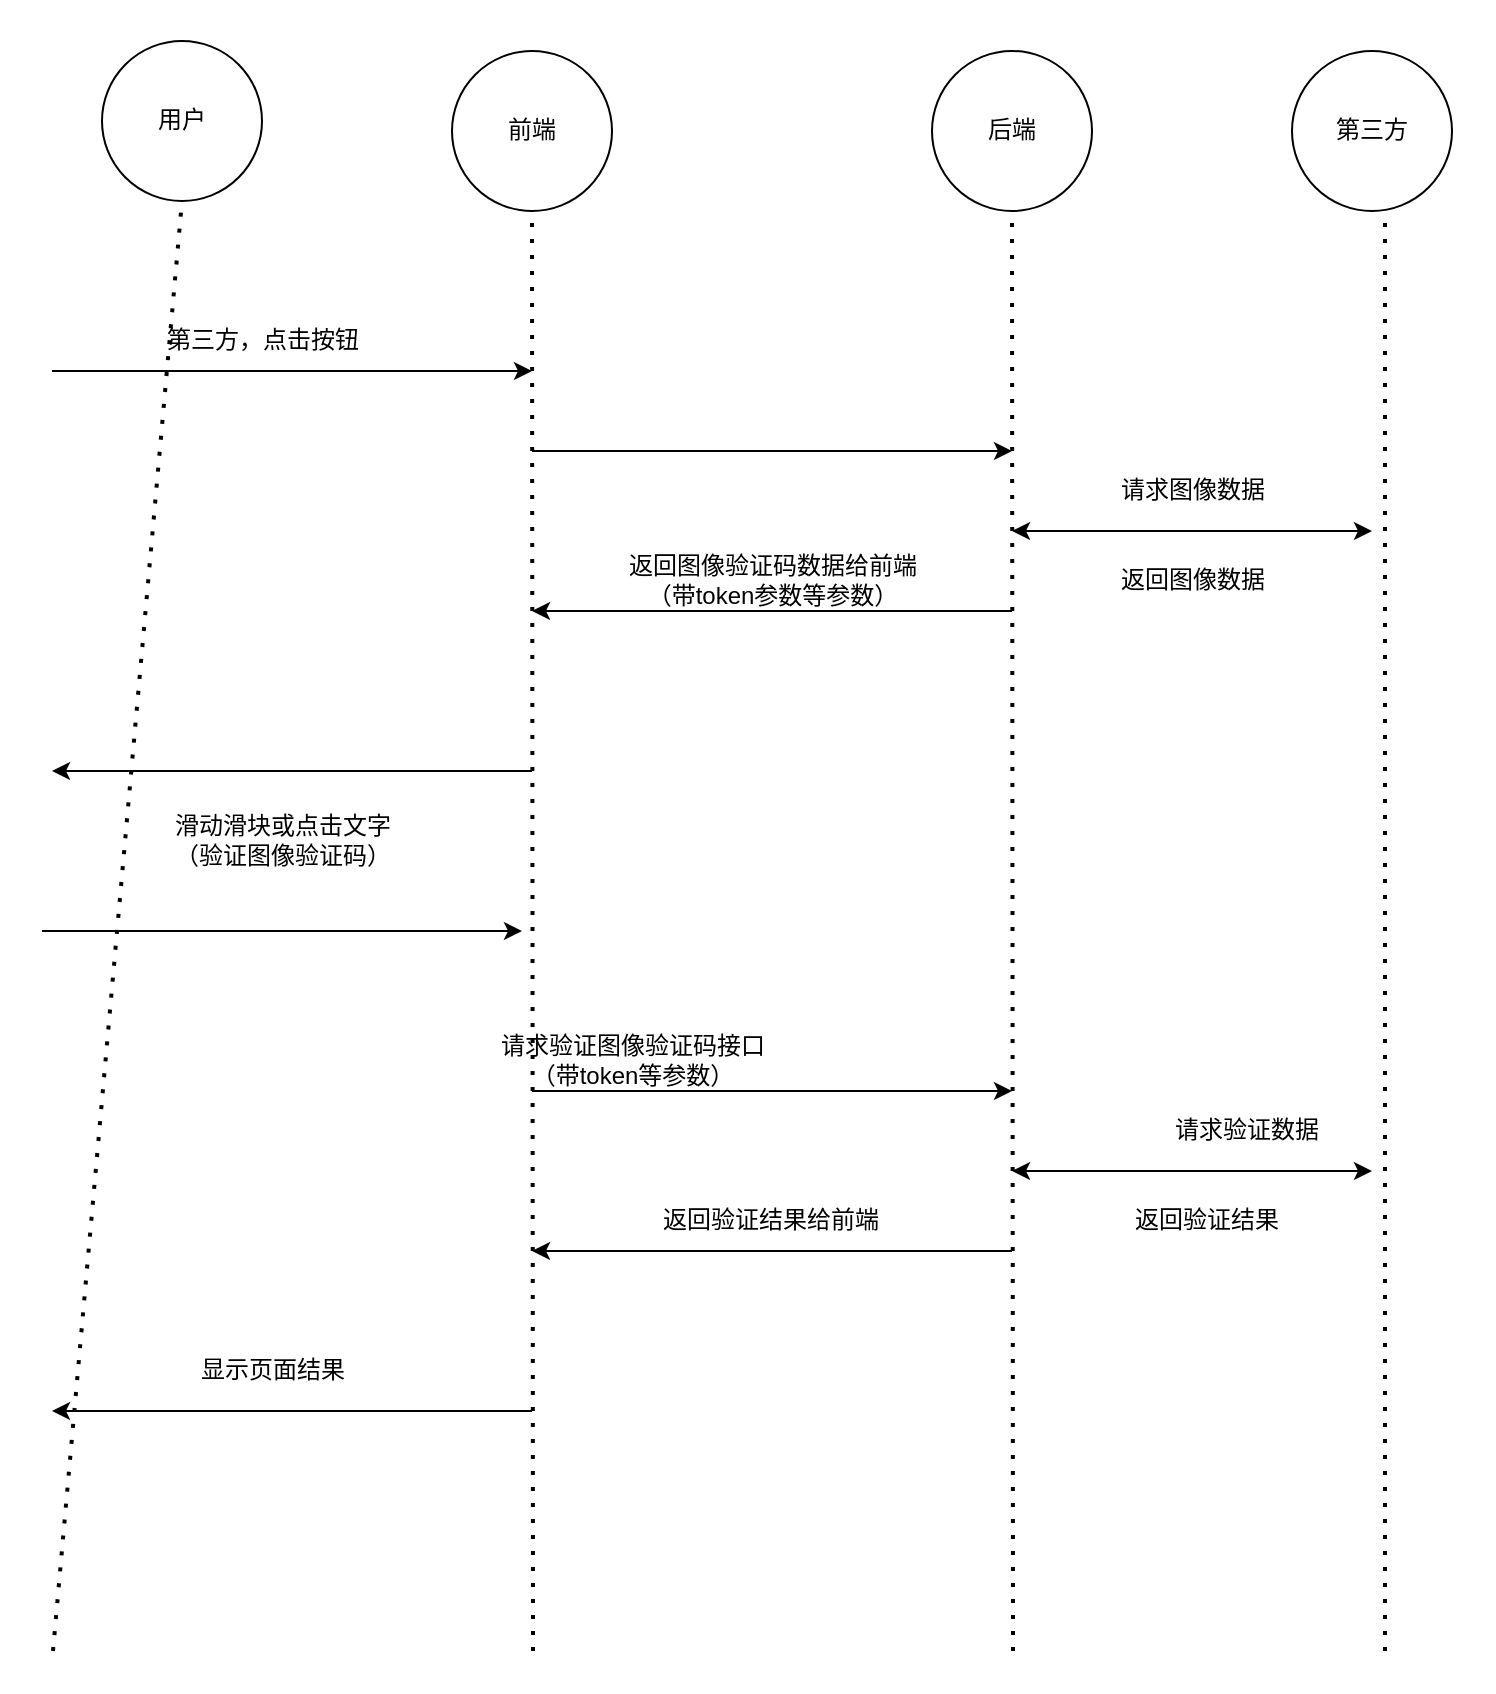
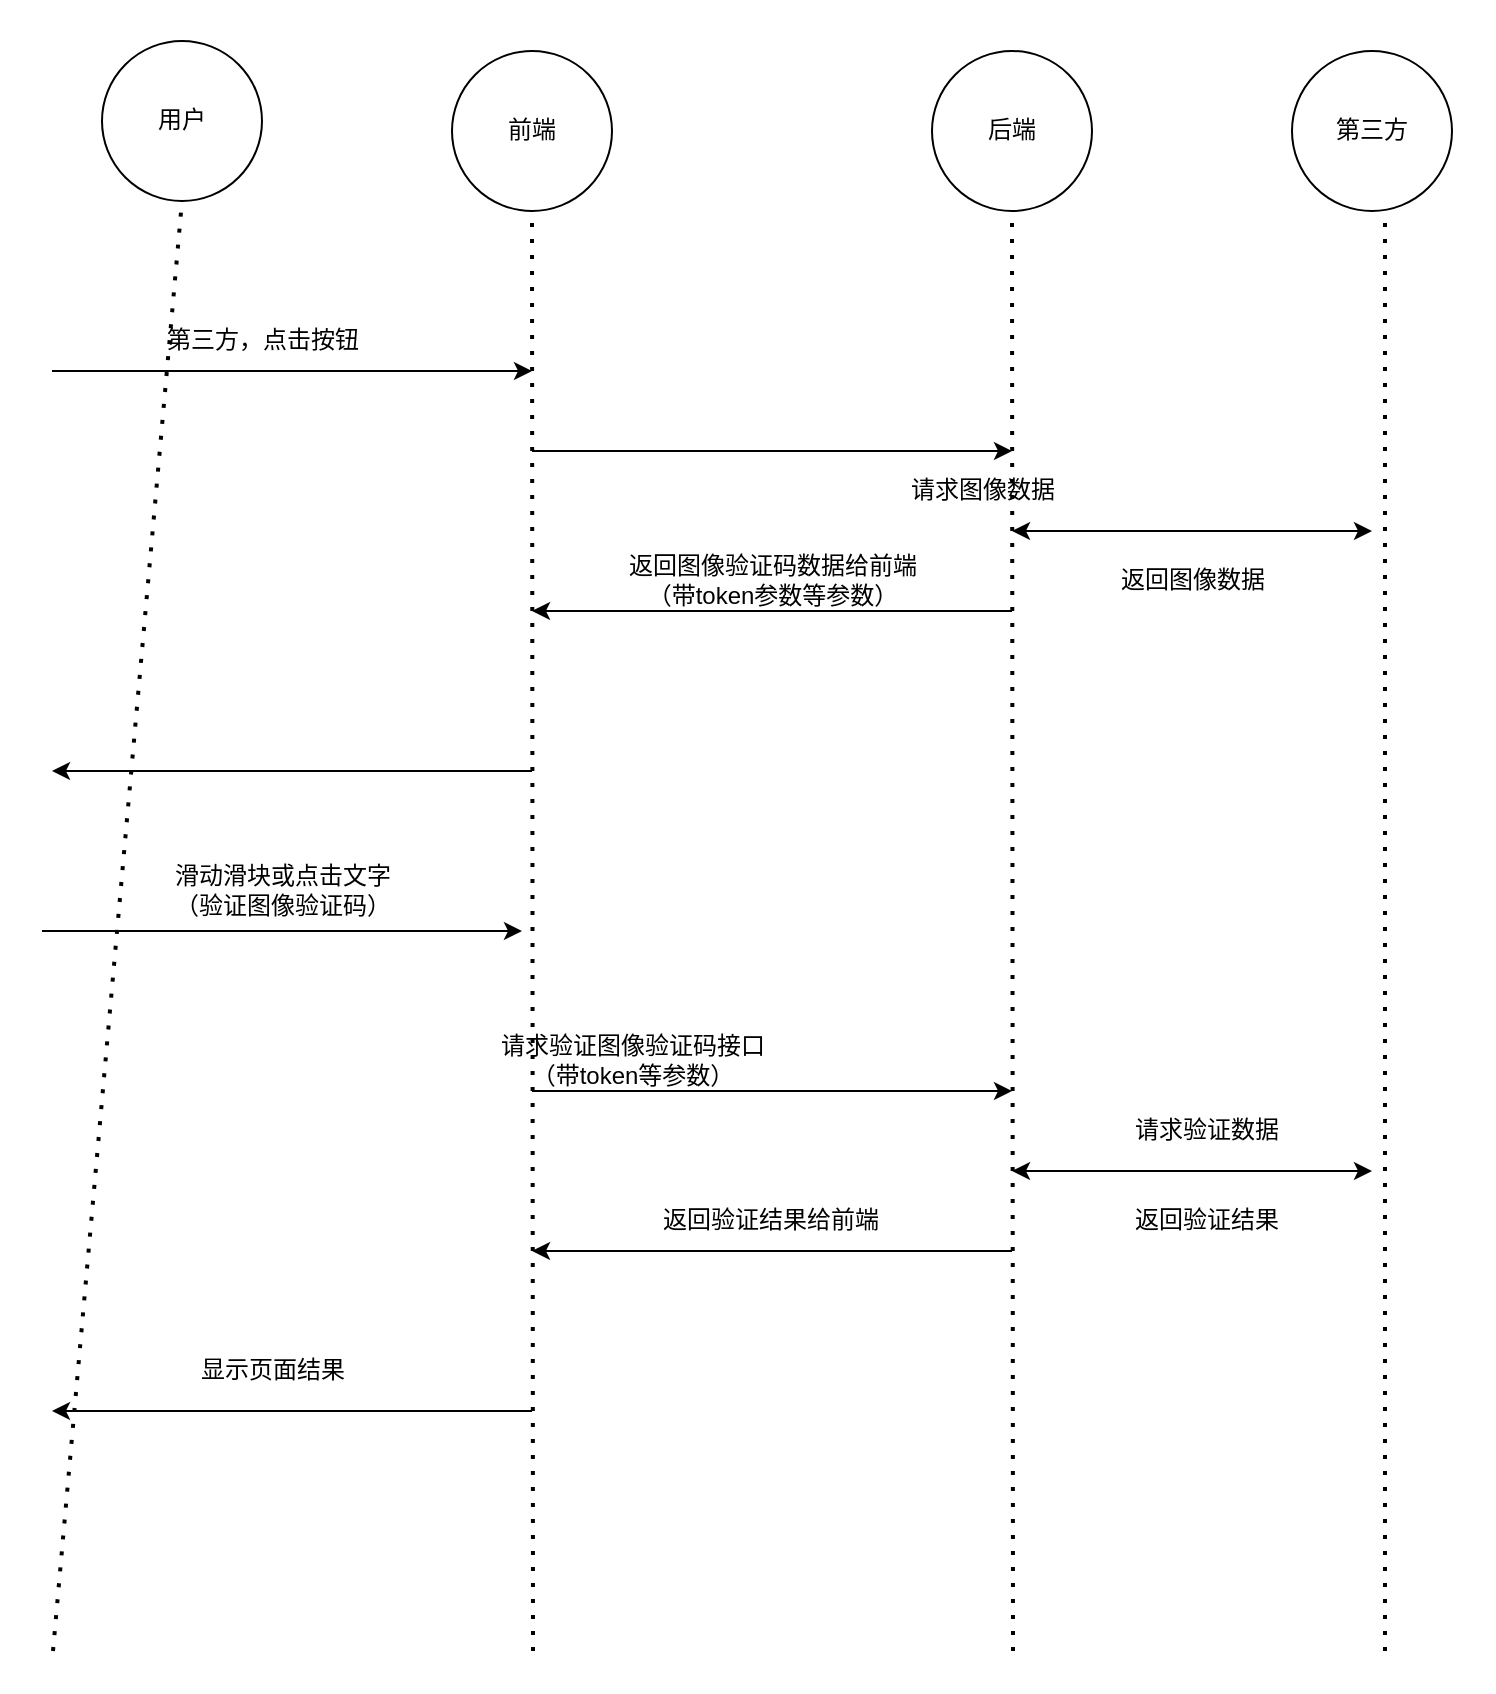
(1192, 491) -> (982, 491)
(282, 841) -> (282, 891)
(1246, 1131) -> (1206, 1131)
